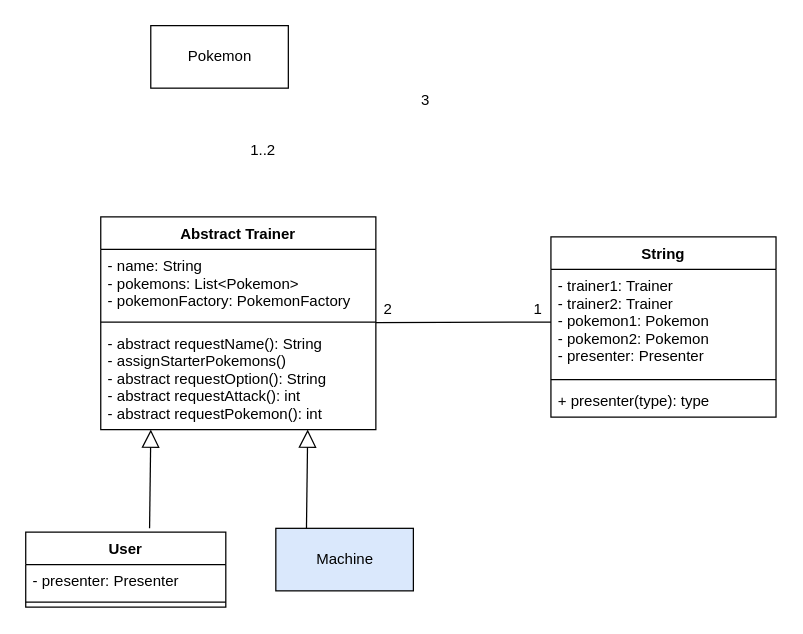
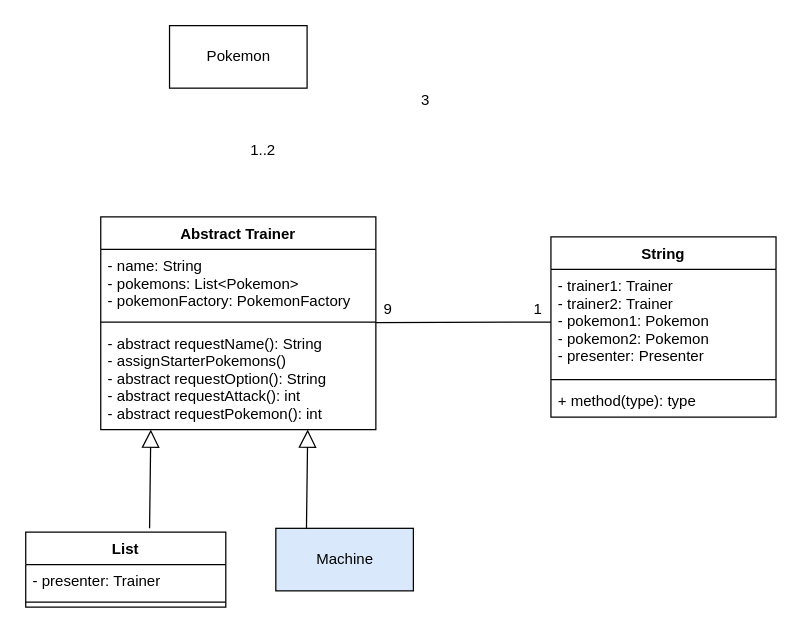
(219, 57) -> (238, 57)
(388, 309) -> (388, 309)
(648, 401) -> (636, 401)
(125, 549) -> (125, 549)
(119, 581) -> (109, 581)
